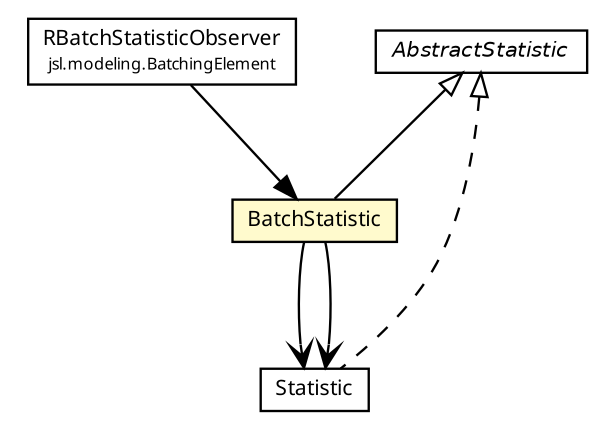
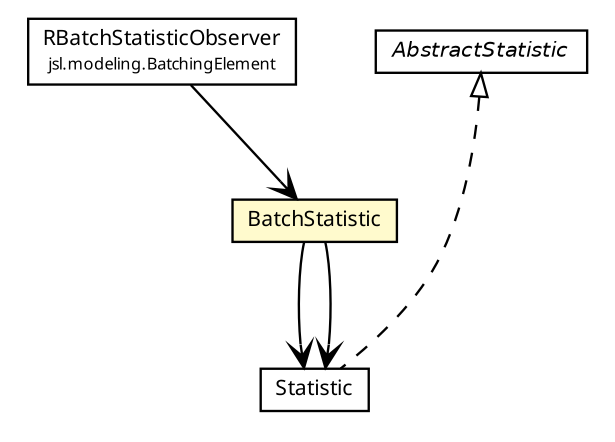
(236, 133) -> (236, 133)
(390, 144) -> none
